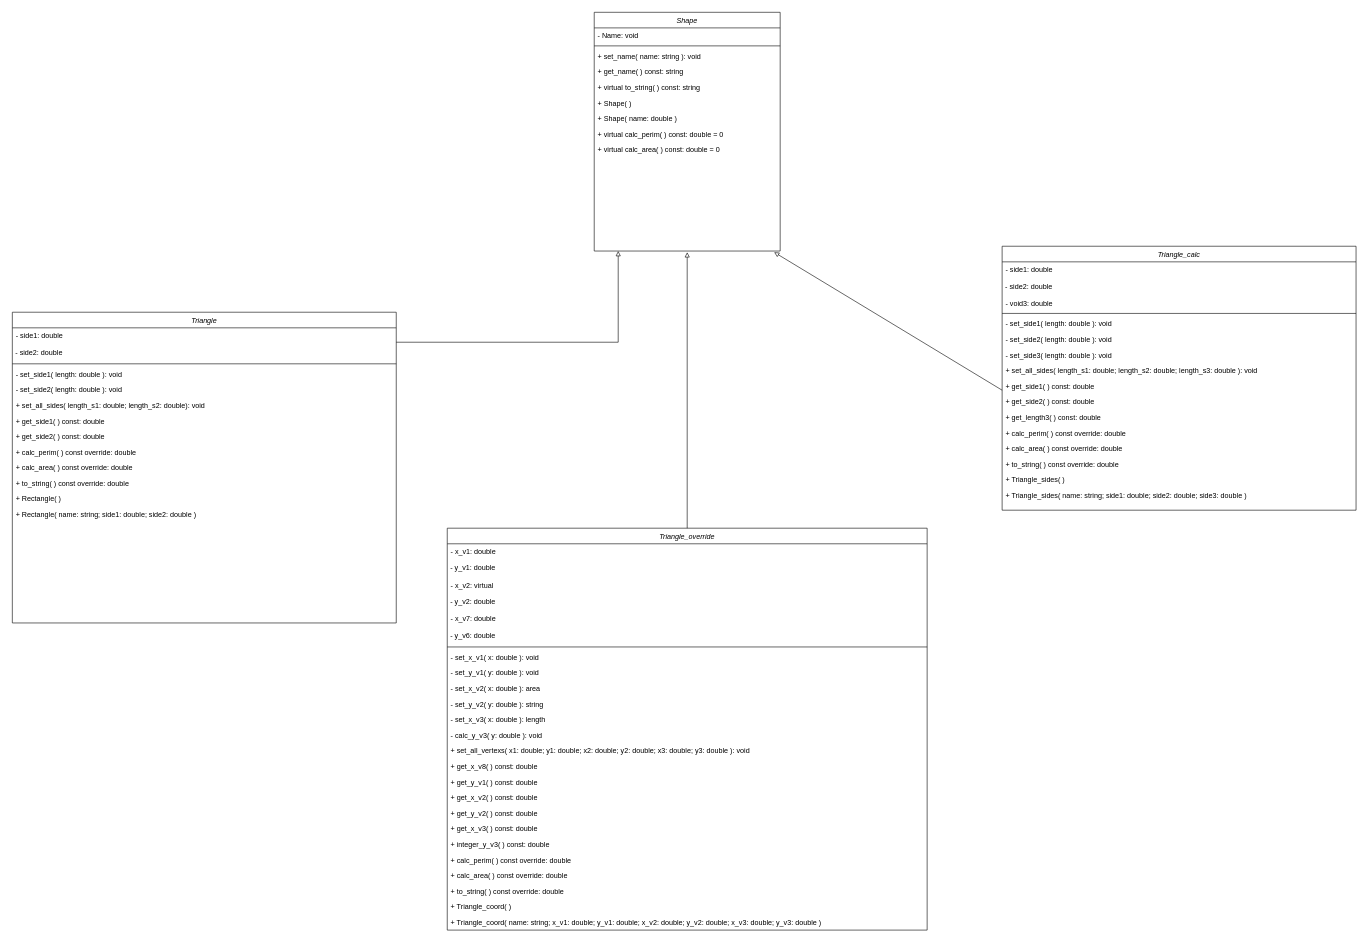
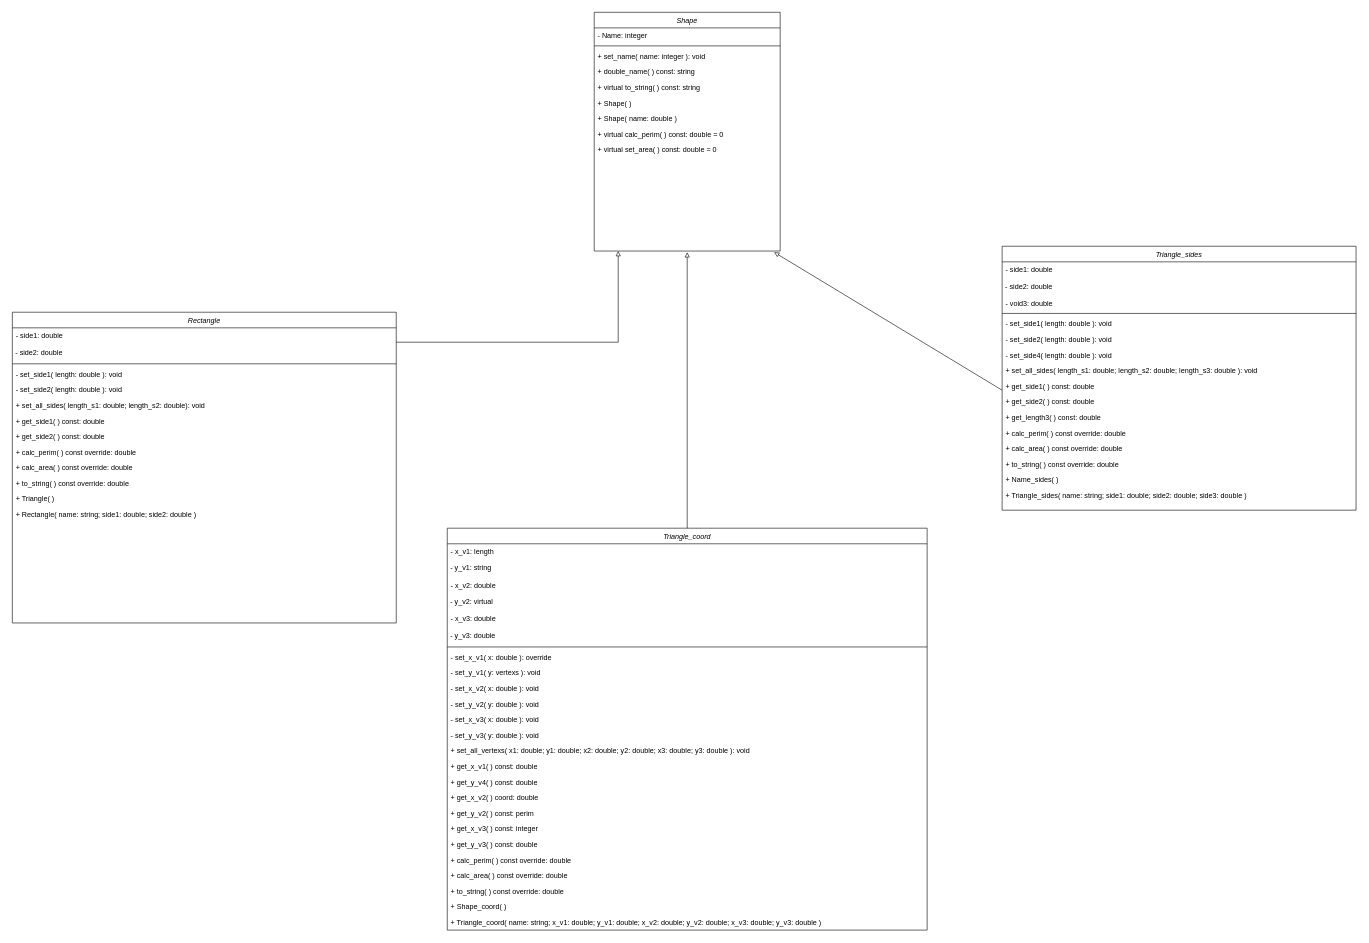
(618, 36) -> (624, 36)
(654, 56) -> (656, 56)
(646, 72) -> (652, 72)
(667, 150) -> (666, 150)
(1179, 254) -> (1179, 254)
(204, 320) -> (204, 320)
(1067, 355) -> (1067, 355)
(1039, 480) -> (1033, 480)
(41, 499) -> (38, 499)
(687, 536) -> (687, 536)
(475, 552) -> (475, 552)
(473, 569) -> (473, 569)
(476, 586) -> (475, 586)
(473, 602) -> (474, 602)
(475, 619) -> (475, 619)
(473, 636) -> (473, 636)
(501, 658) -> (509, 658)
(502, 673) -> (505, 673)
(503, 689) -> (502, 689)
(506, 704) -> (502, 704)
(506, 720) -> (502, 720)
(503, 736) -> (502, 736)
(499, 767) -> (499, 767)
(499, 782) -> (499, 782)
(499, 798) -> (499, 798)
(499, 814) -> (497, 814)
(499, 829) -> (501, 829)
(507, 845) -> (499, 845)
(485, 907) -> (481, 907)
